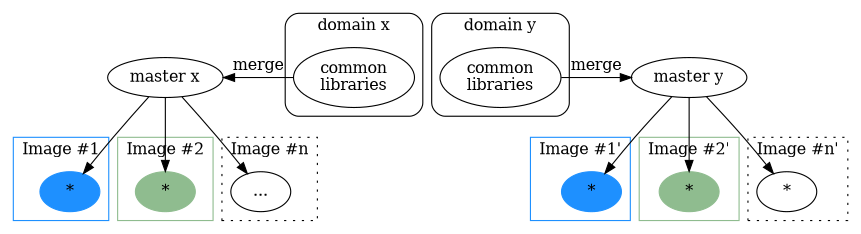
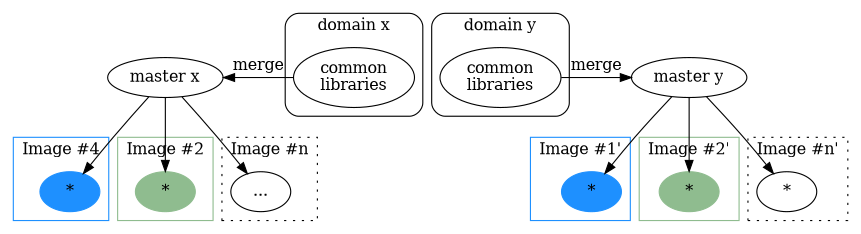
(61, 150) -> (61, 150)
